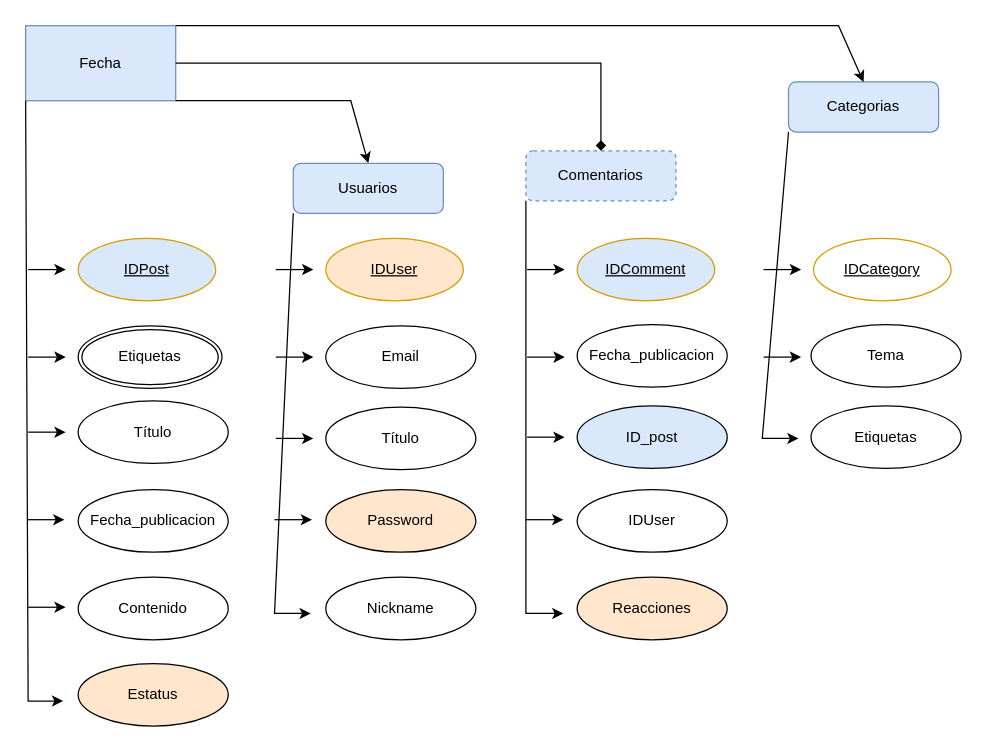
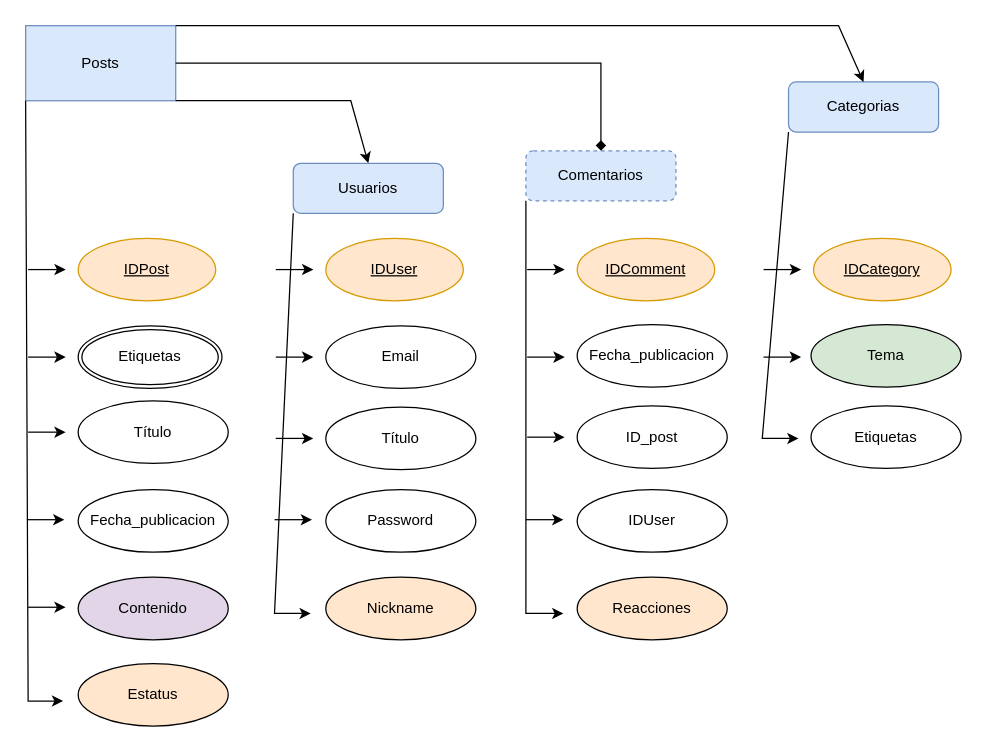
(101, 63) -> (101, 63)
(147, 269) -> (147, 269)
(646, 269) -> (646, 269)
(882, 269) -> (882, 269)
(886, 356) -> (886, 356)
(652, 437) -> (652, 437)
(401, 521) -> (401, 521)
(153, 608) -> (153, 608)
(401, 608) -> (401, 608)
